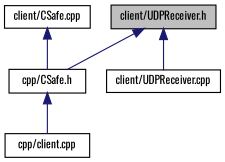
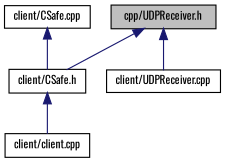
(164, 17) -> (164, 17)
(47, 81) -> (47, 81)
(47, 145) -> (47, 145)
